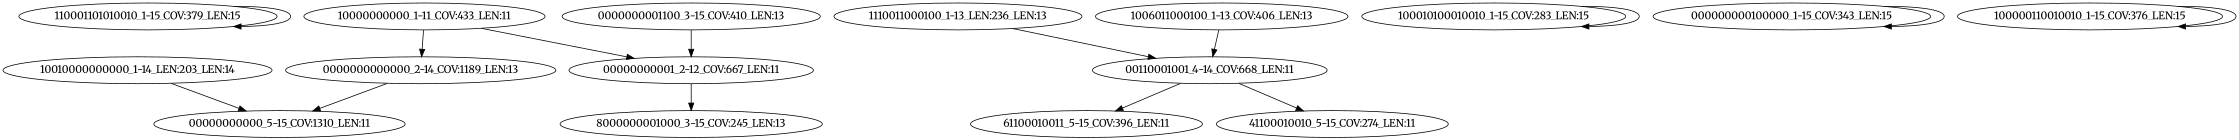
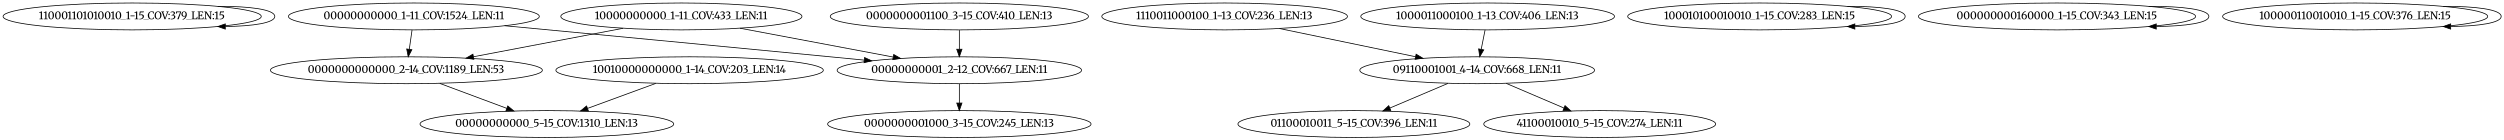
none -> (414, 16)
(958, 16) -> (1225, 16)
(1222, 16) -> (1488, 16)
(1792, 16) -> (2057, 16)
(138, 70) -> (690, 70)
(421, 70) -> (406, 70)
(1210, 70) -> (1477, 70)
(279, 124) -> (547, 124)
(691, 124) -> (959, 124)
(1086, 124) -> (1354, 124)
